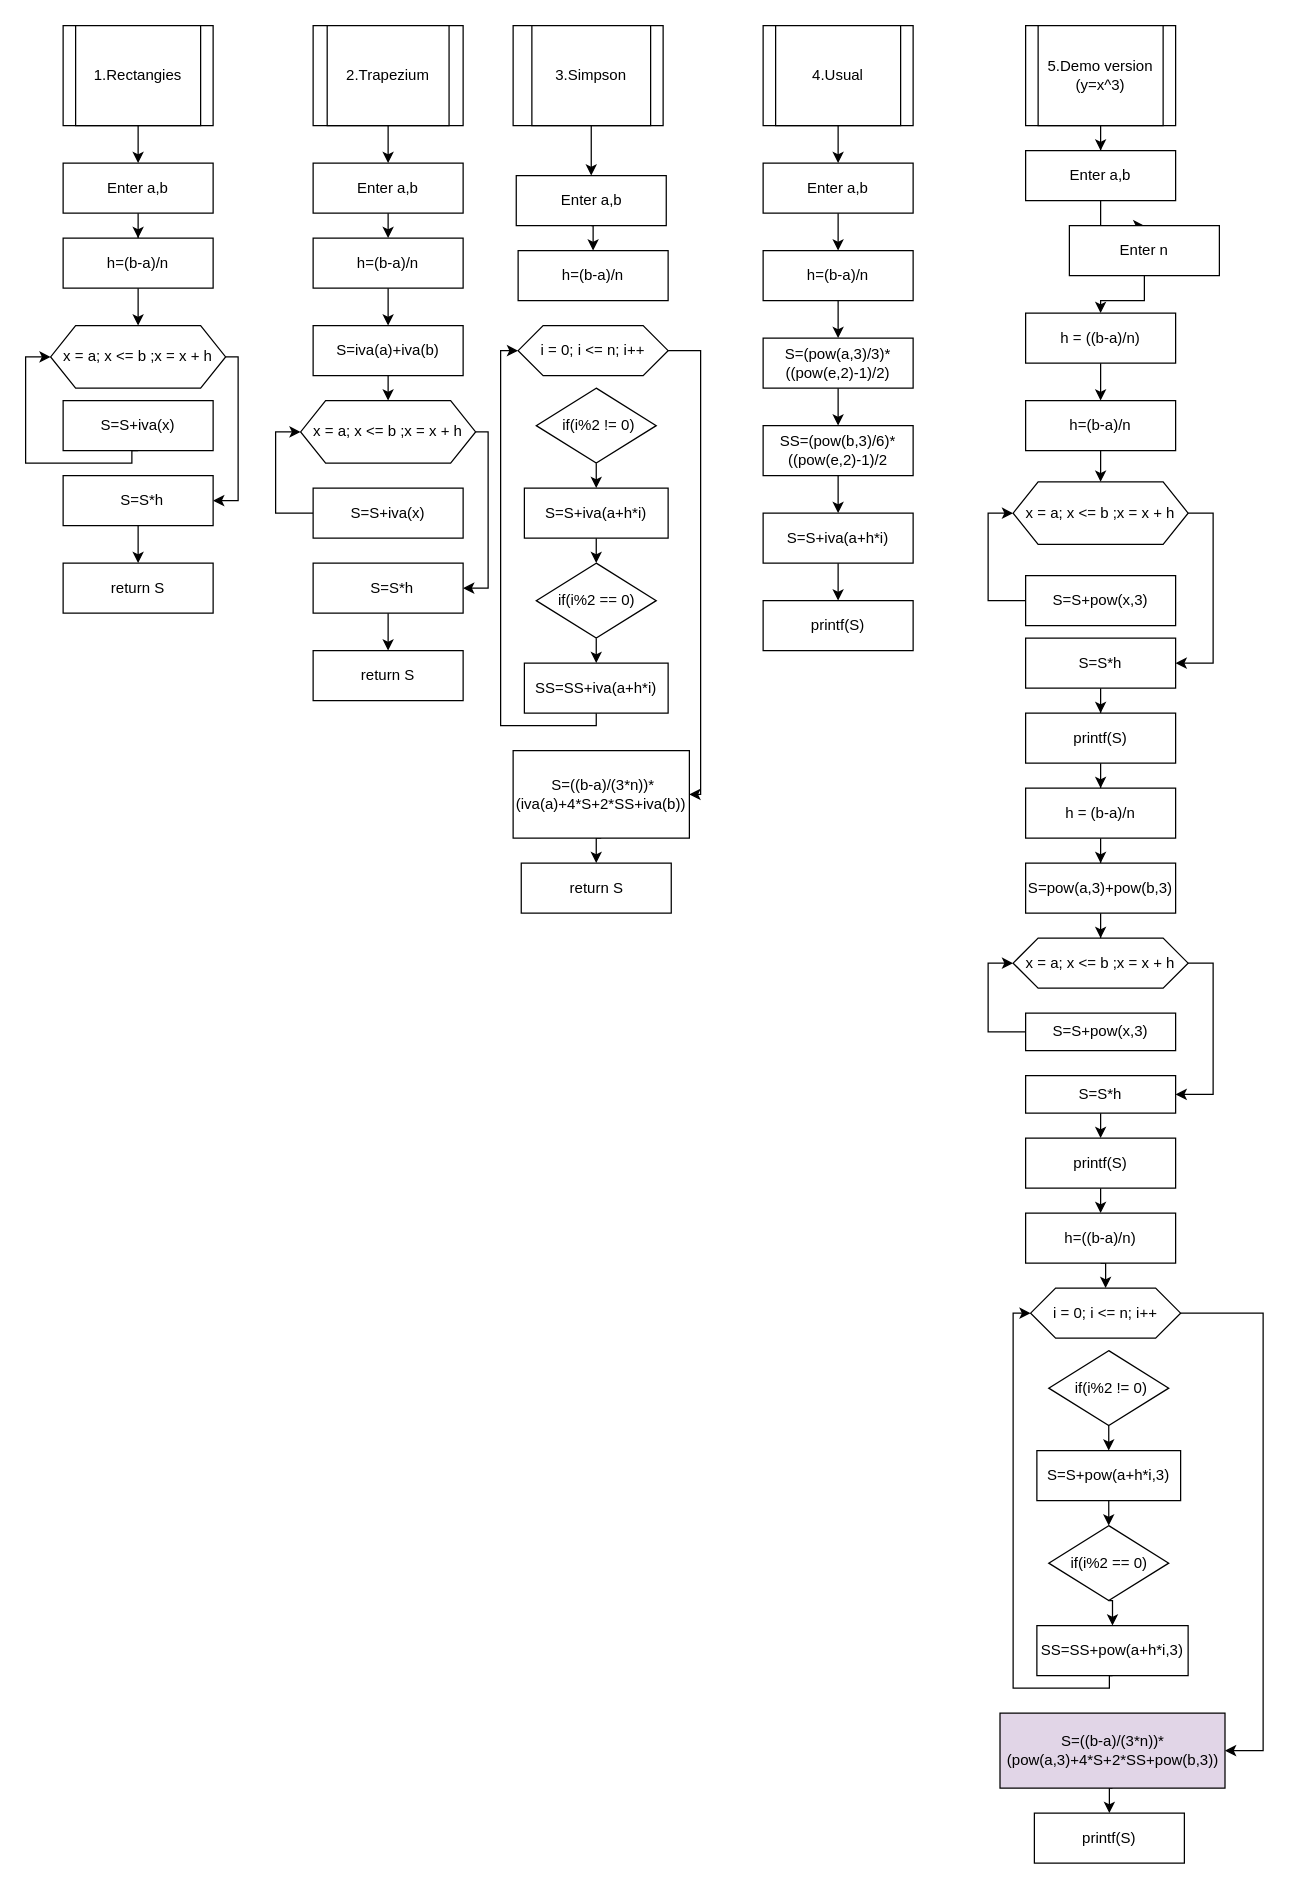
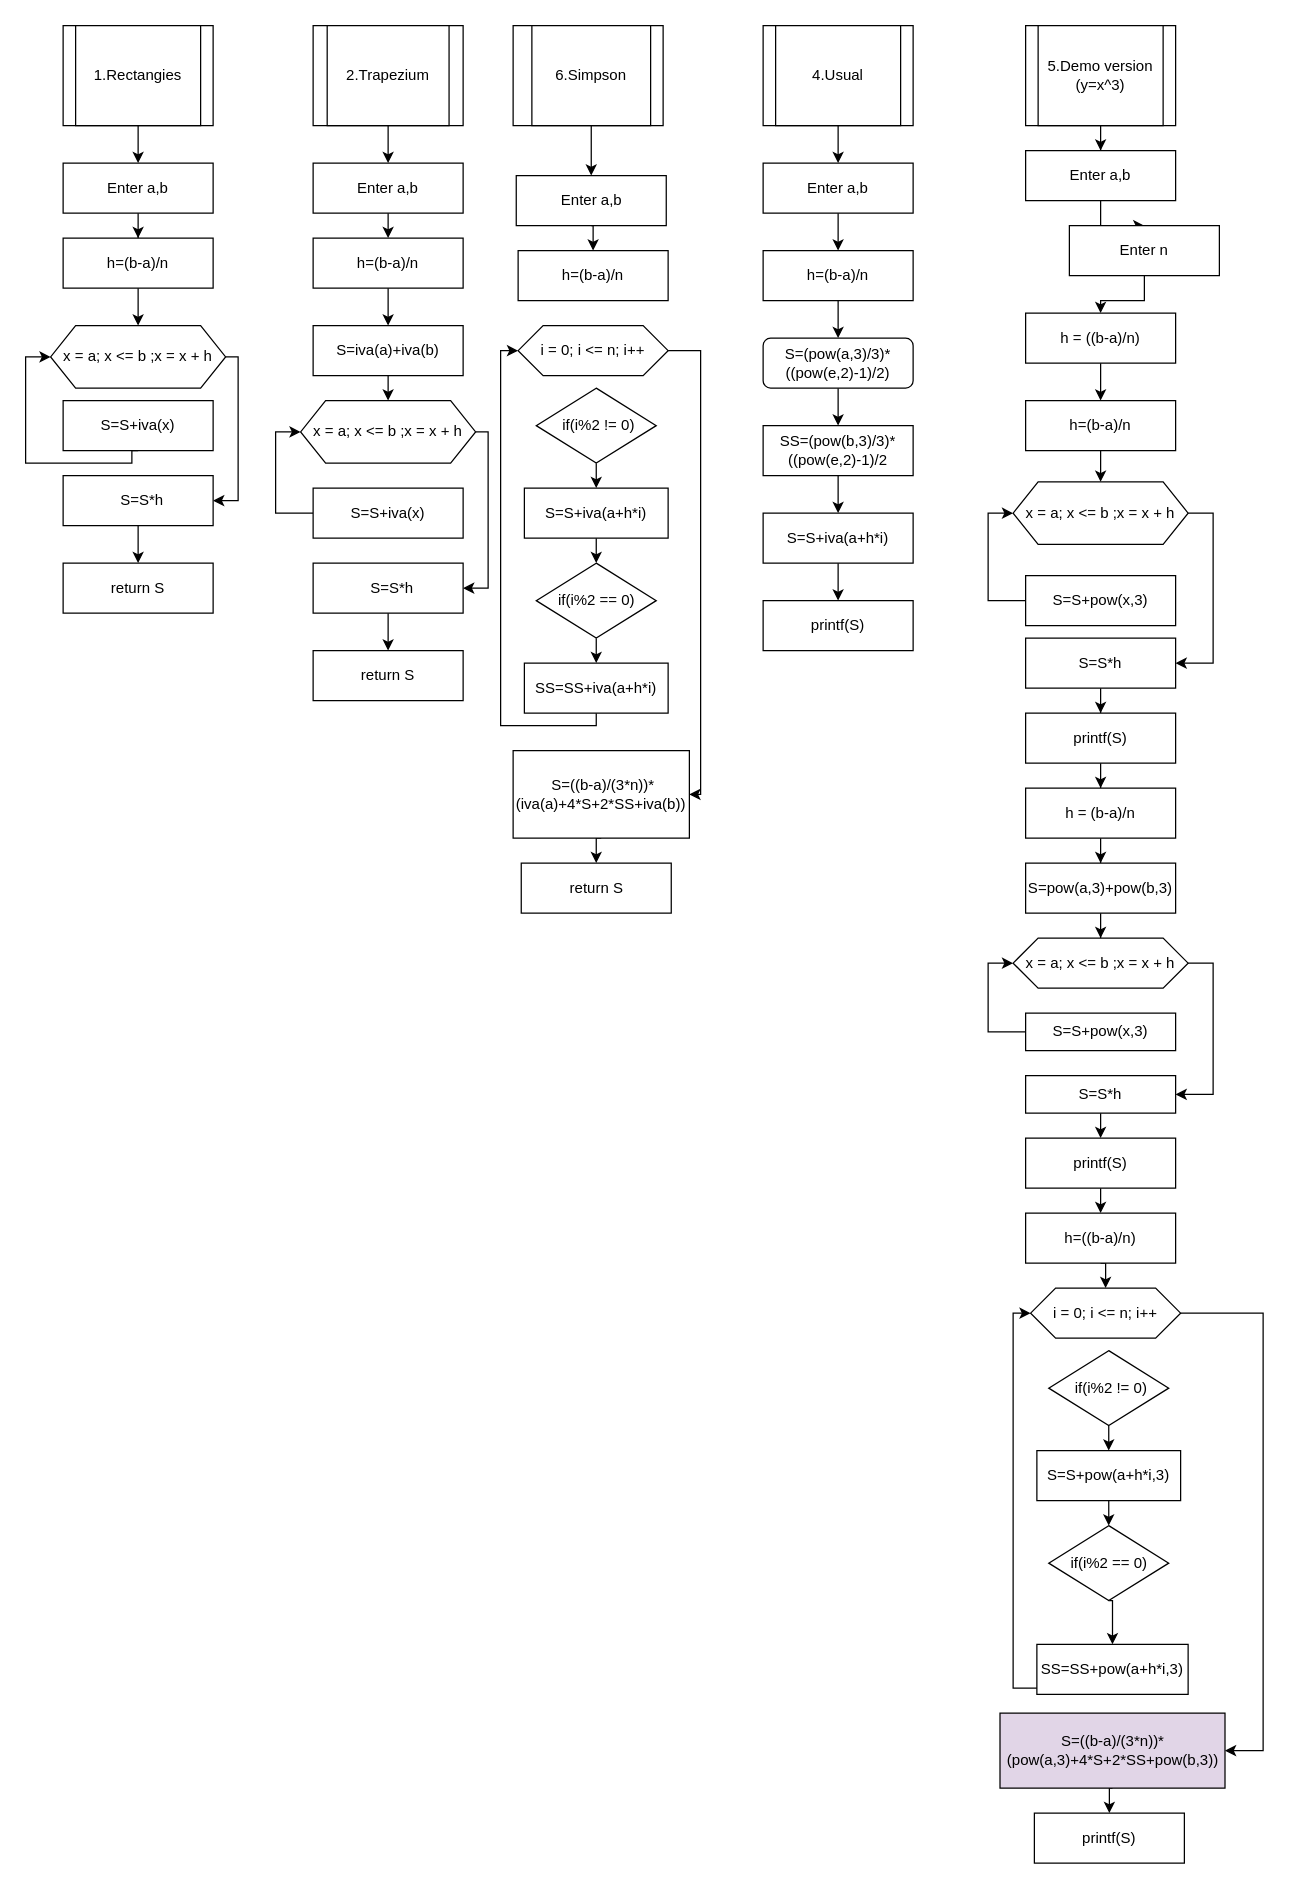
(591, 76) -> (591, 76)
(838, 363) -> (838, 363)
(838, 451) -> (838, 451)
(1113, 1651) -> (1113, 1669)
